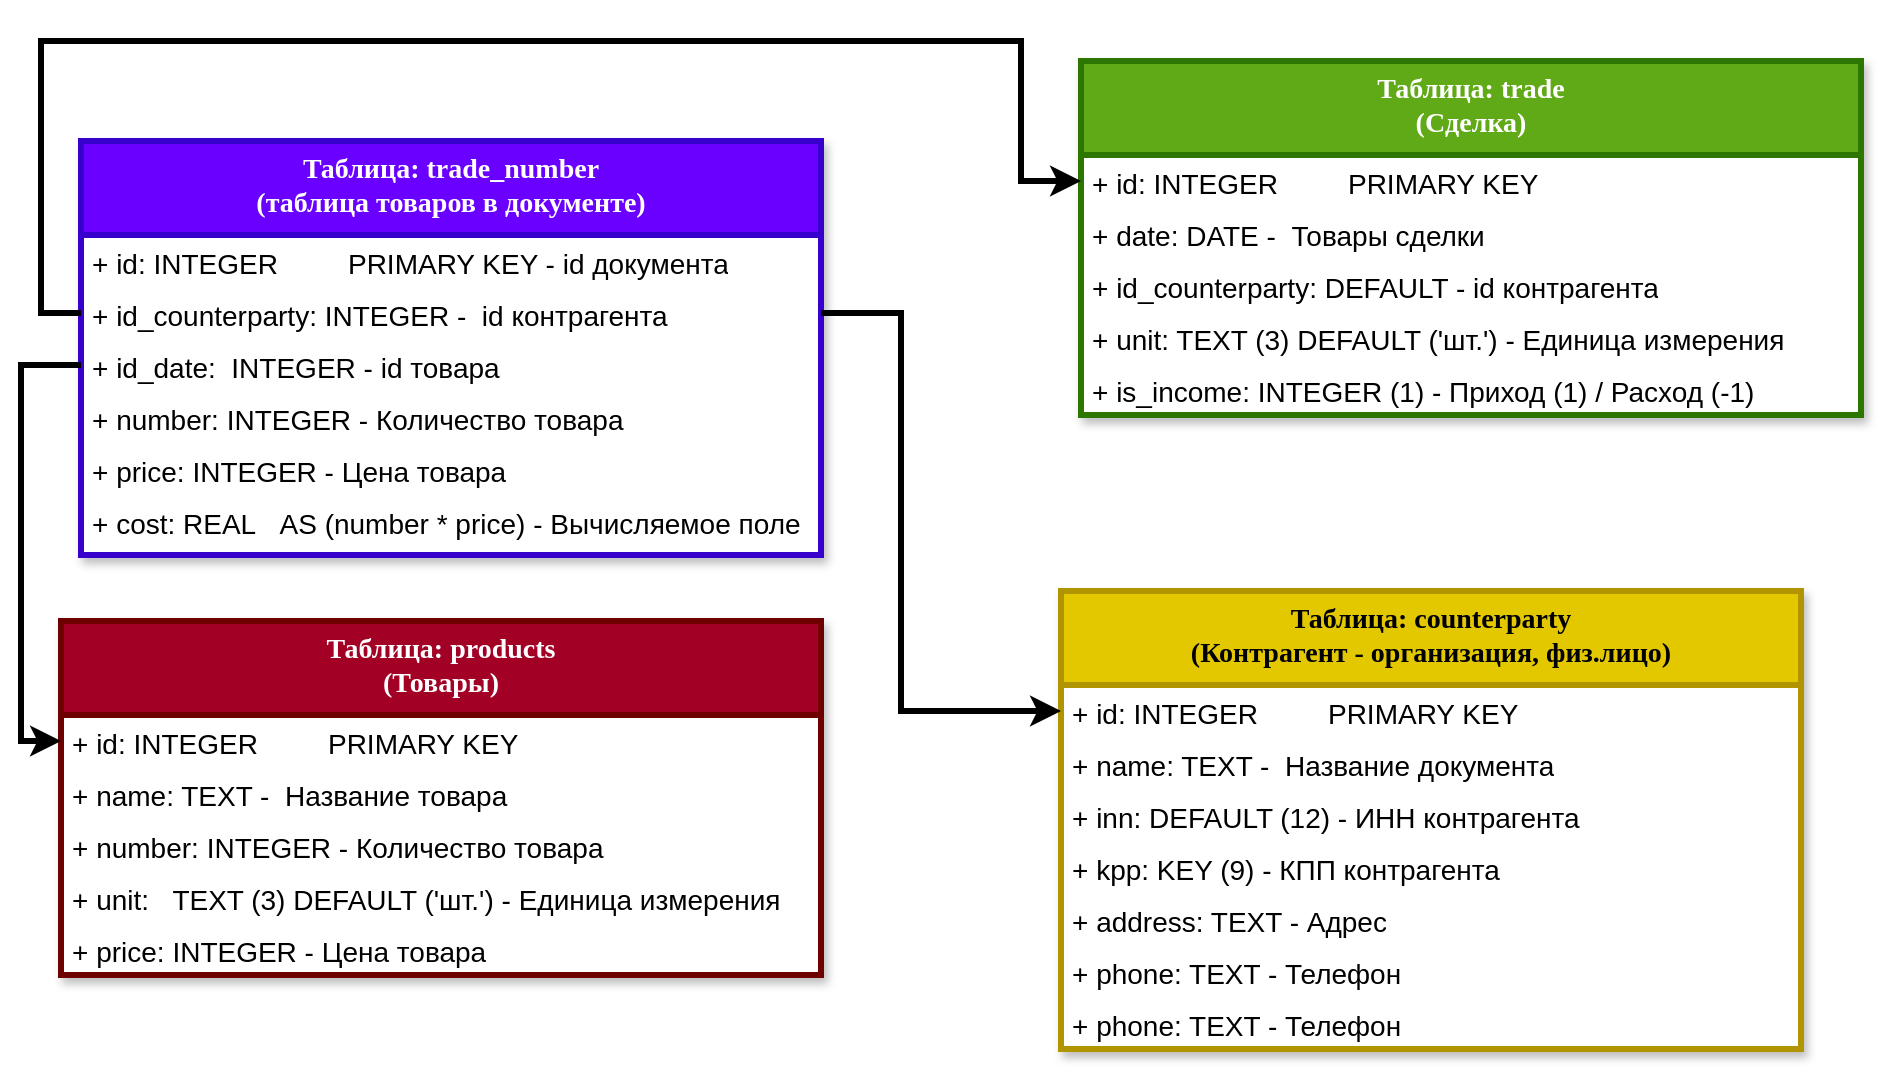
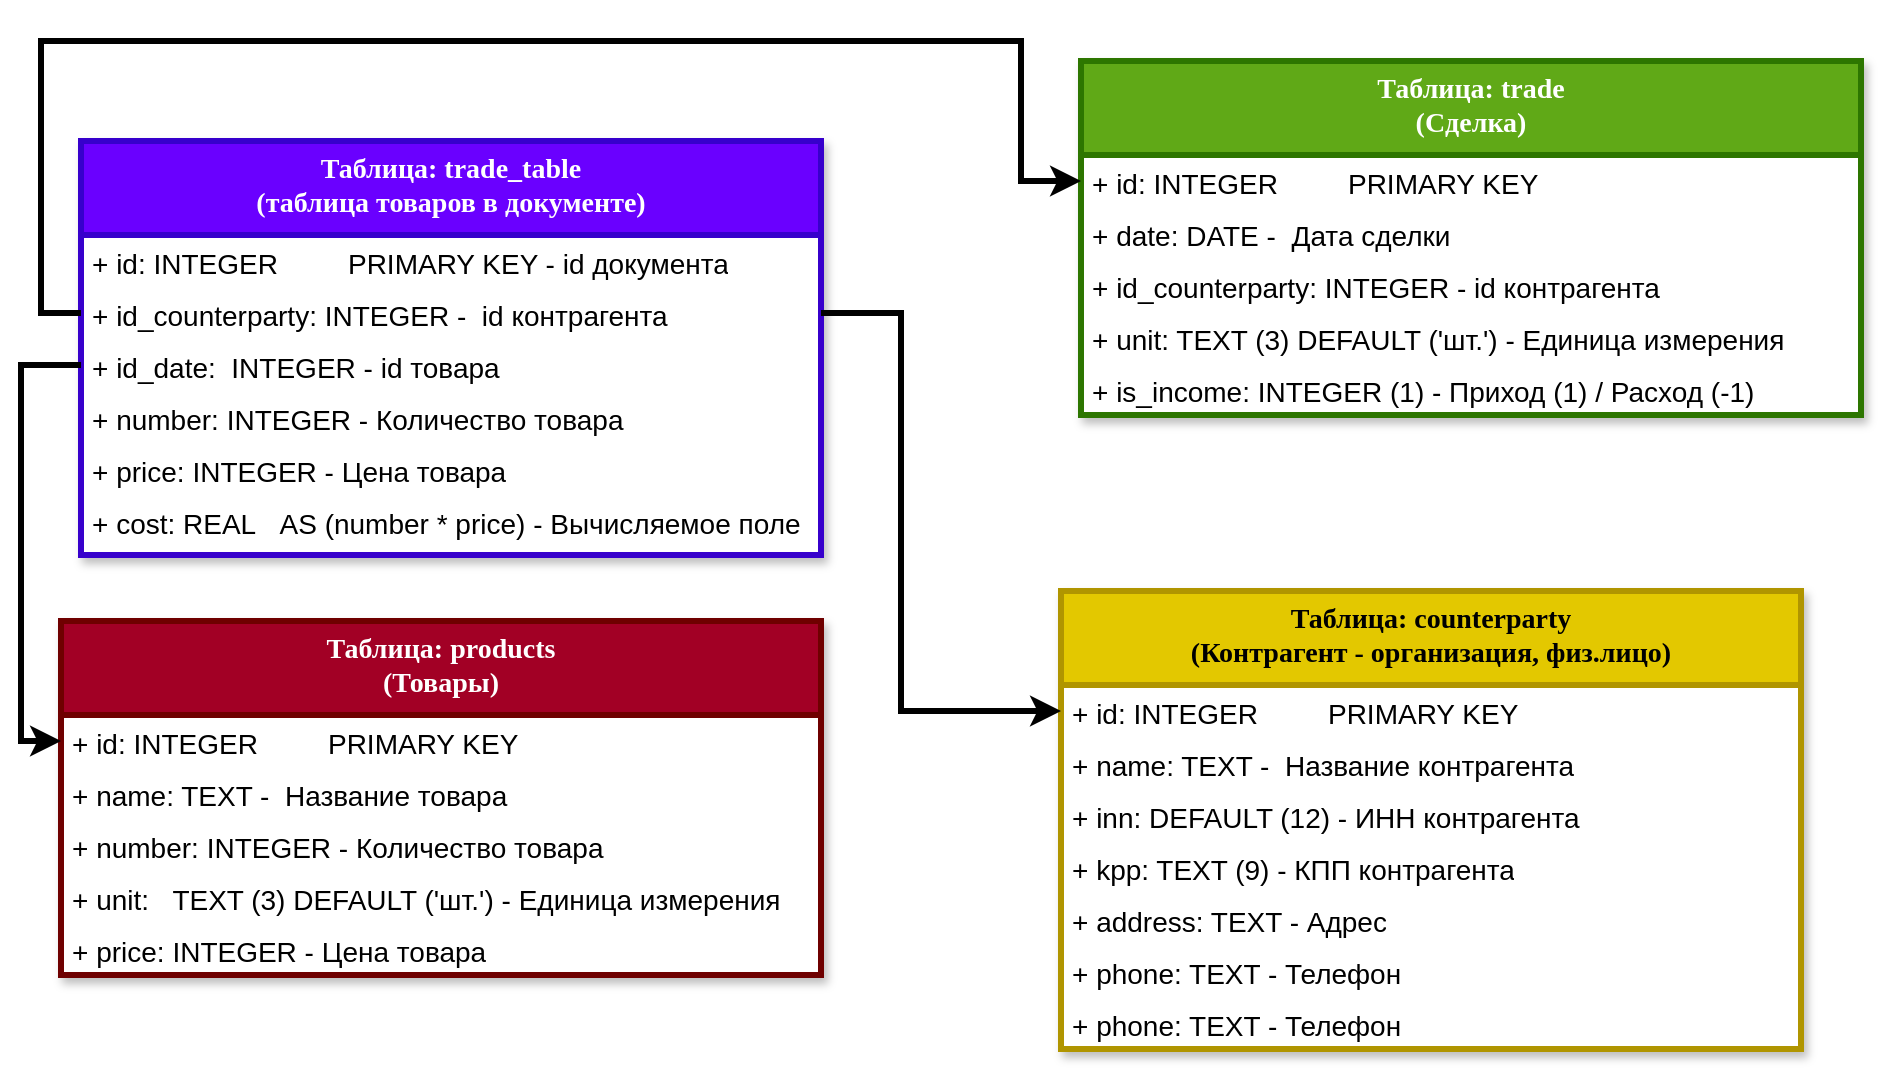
(452, 189) -> (452, 189)
(1299, 238) -> (1283, 238)
(1401, 290) -> (1401, 290)
(1318, 768) -> (1333, 768)
(1298, 872) -> (1306, 872)
